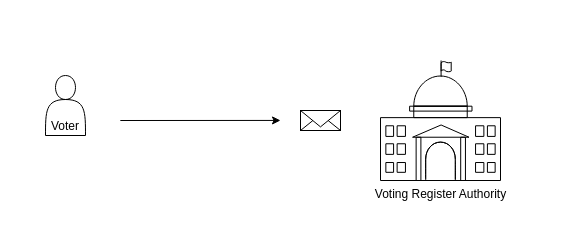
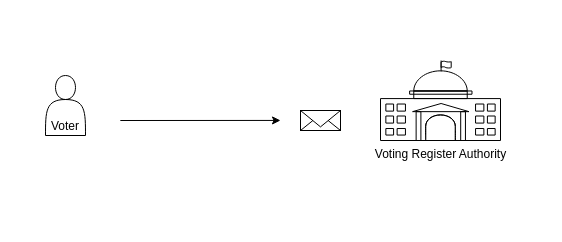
(441, 121) -> (441, 101)
